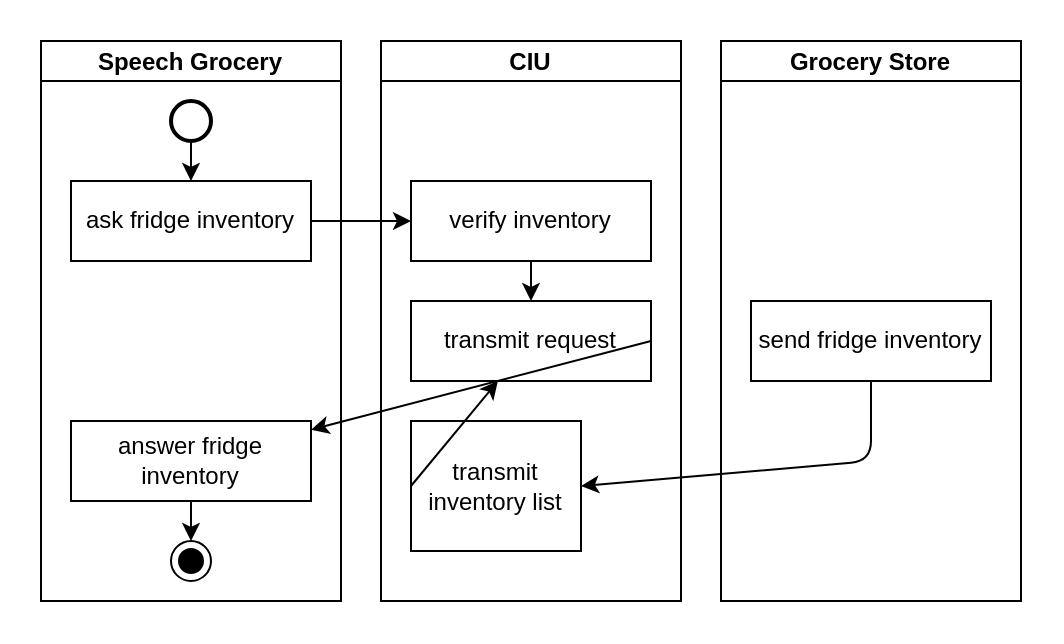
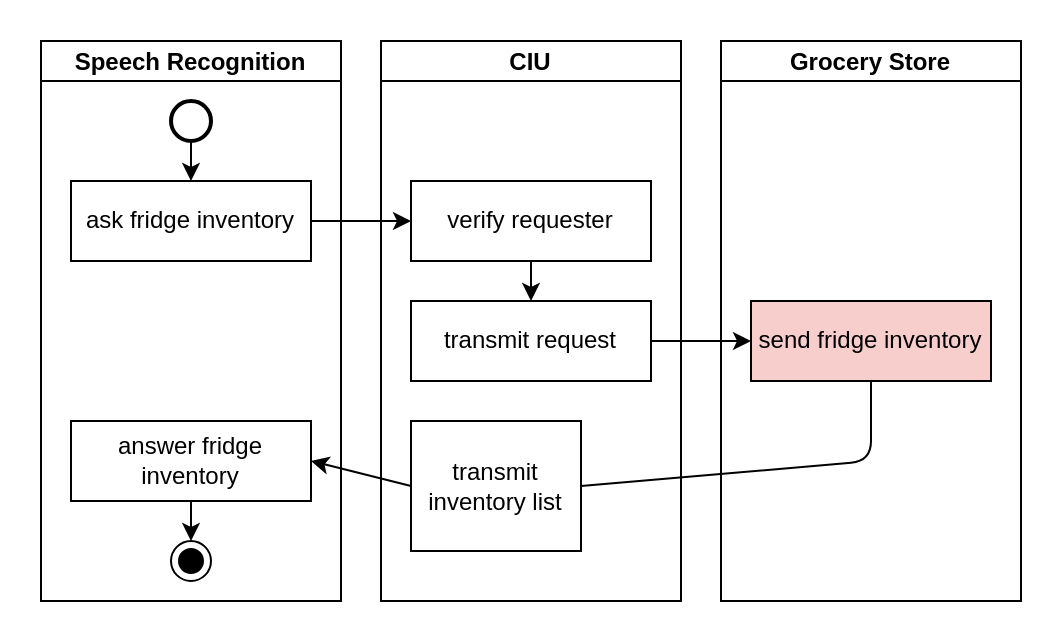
(190, 62) -> (190, 62)
(531, 221) -> (531, 221)
(871, 341) -> (871, 341)
(518, 376) -> (694, 341)
(450, 439) -> (367, 475)
(596, 485) -> (590, 485)
